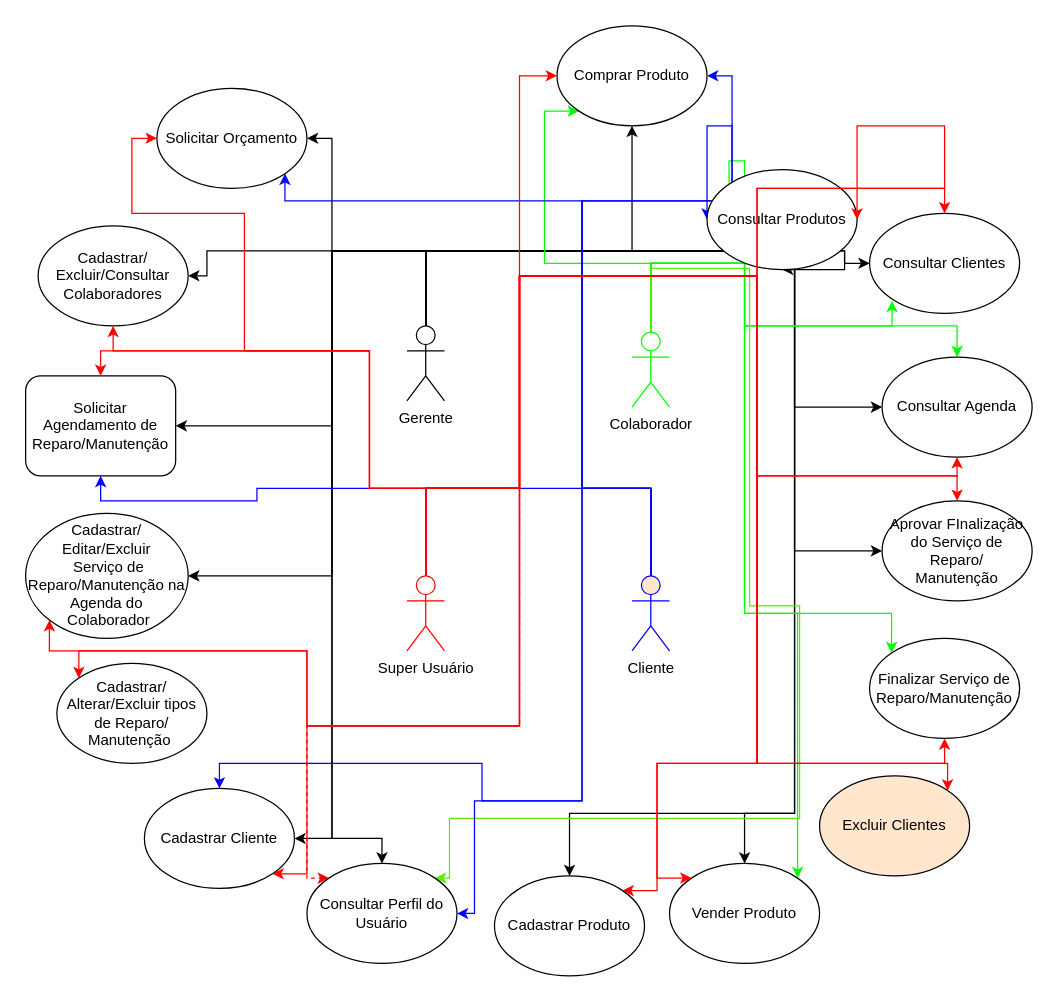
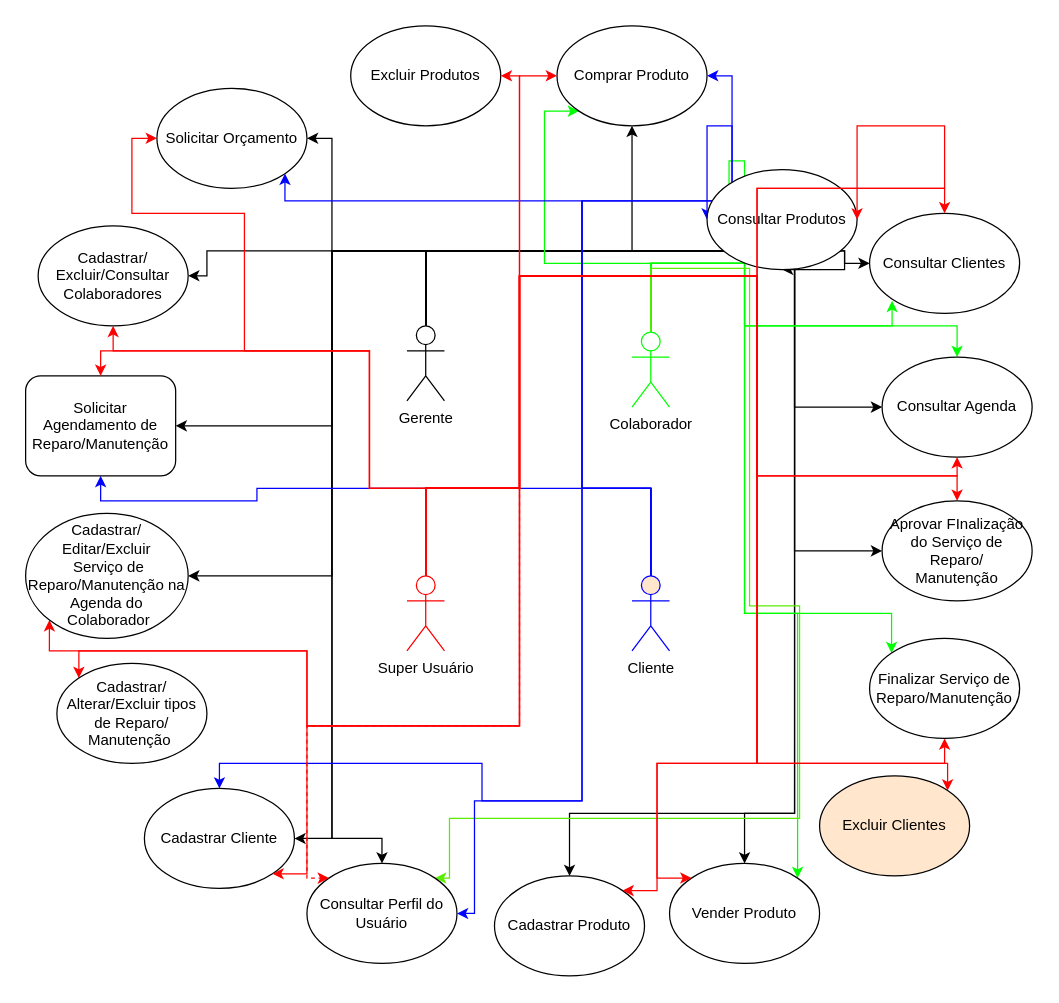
none -> (426, 76)
none -> (513, 76)
